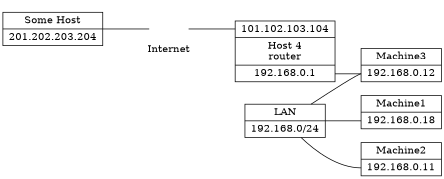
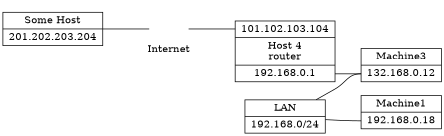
(401, 73) -> (401, 73)
(401, 159) -> none
